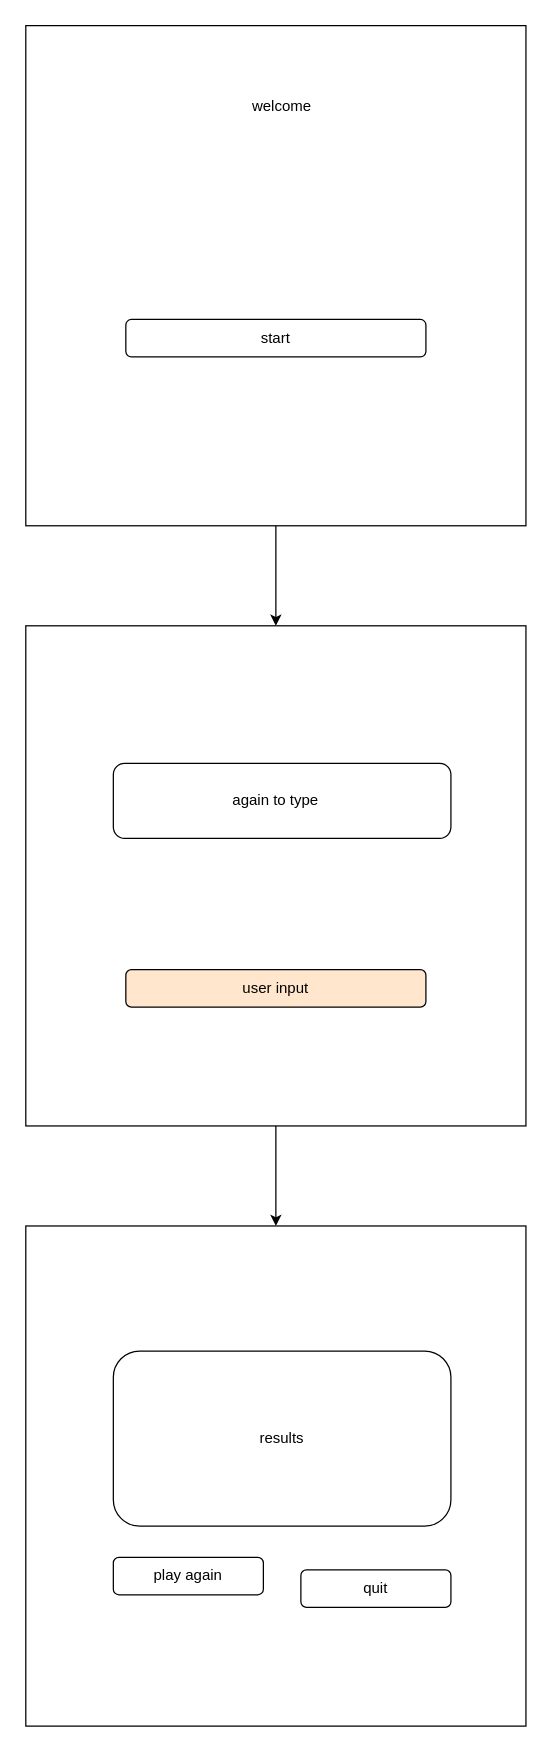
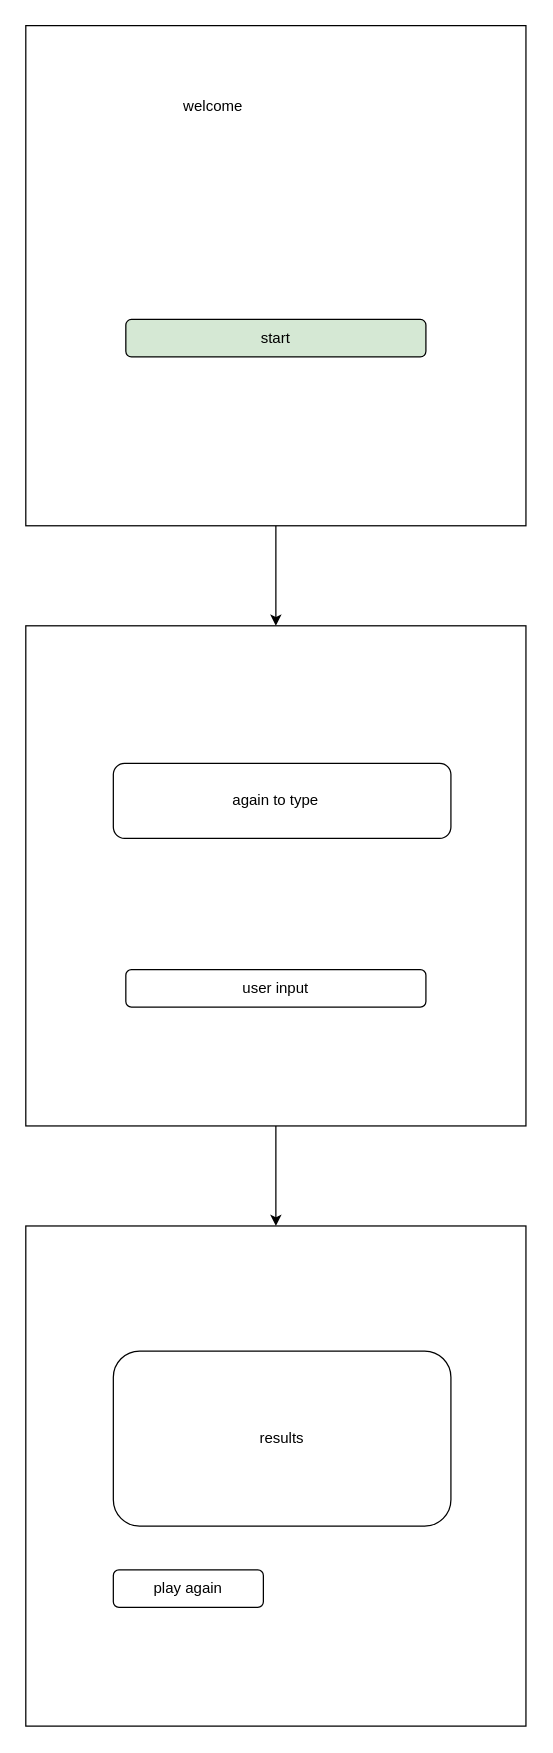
(282, 107) -> (213, 107)
(276, 338) -> (276, 338)
(276, 988) -> (276, 988)
(188, 1576) -> (188, 1588)
(376, 1588) -> none
